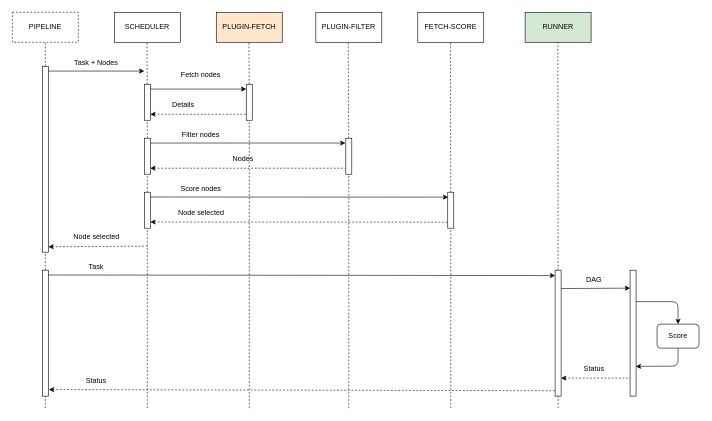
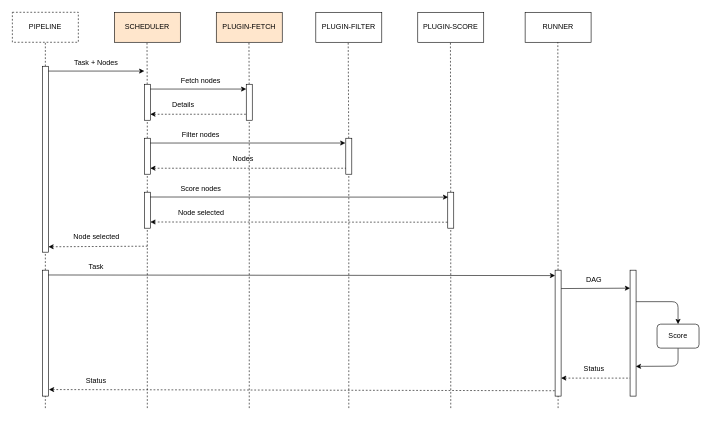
(147, 27) -> (147, 27)
(451, 27) -> (451, 27)
(558, 27) -> (558, 27)
(201, 75) -> (201, 81)
